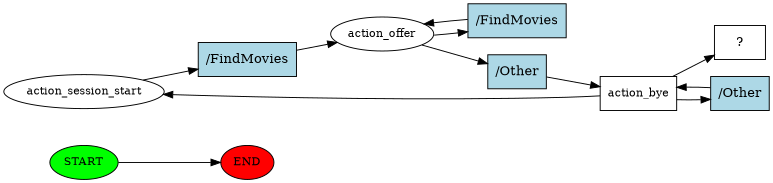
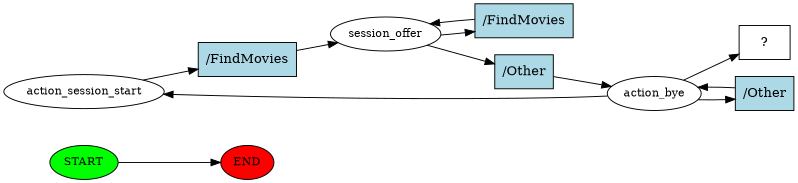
(382, 34) -> (386, 34)
(638, 94) -> (654, 94)
